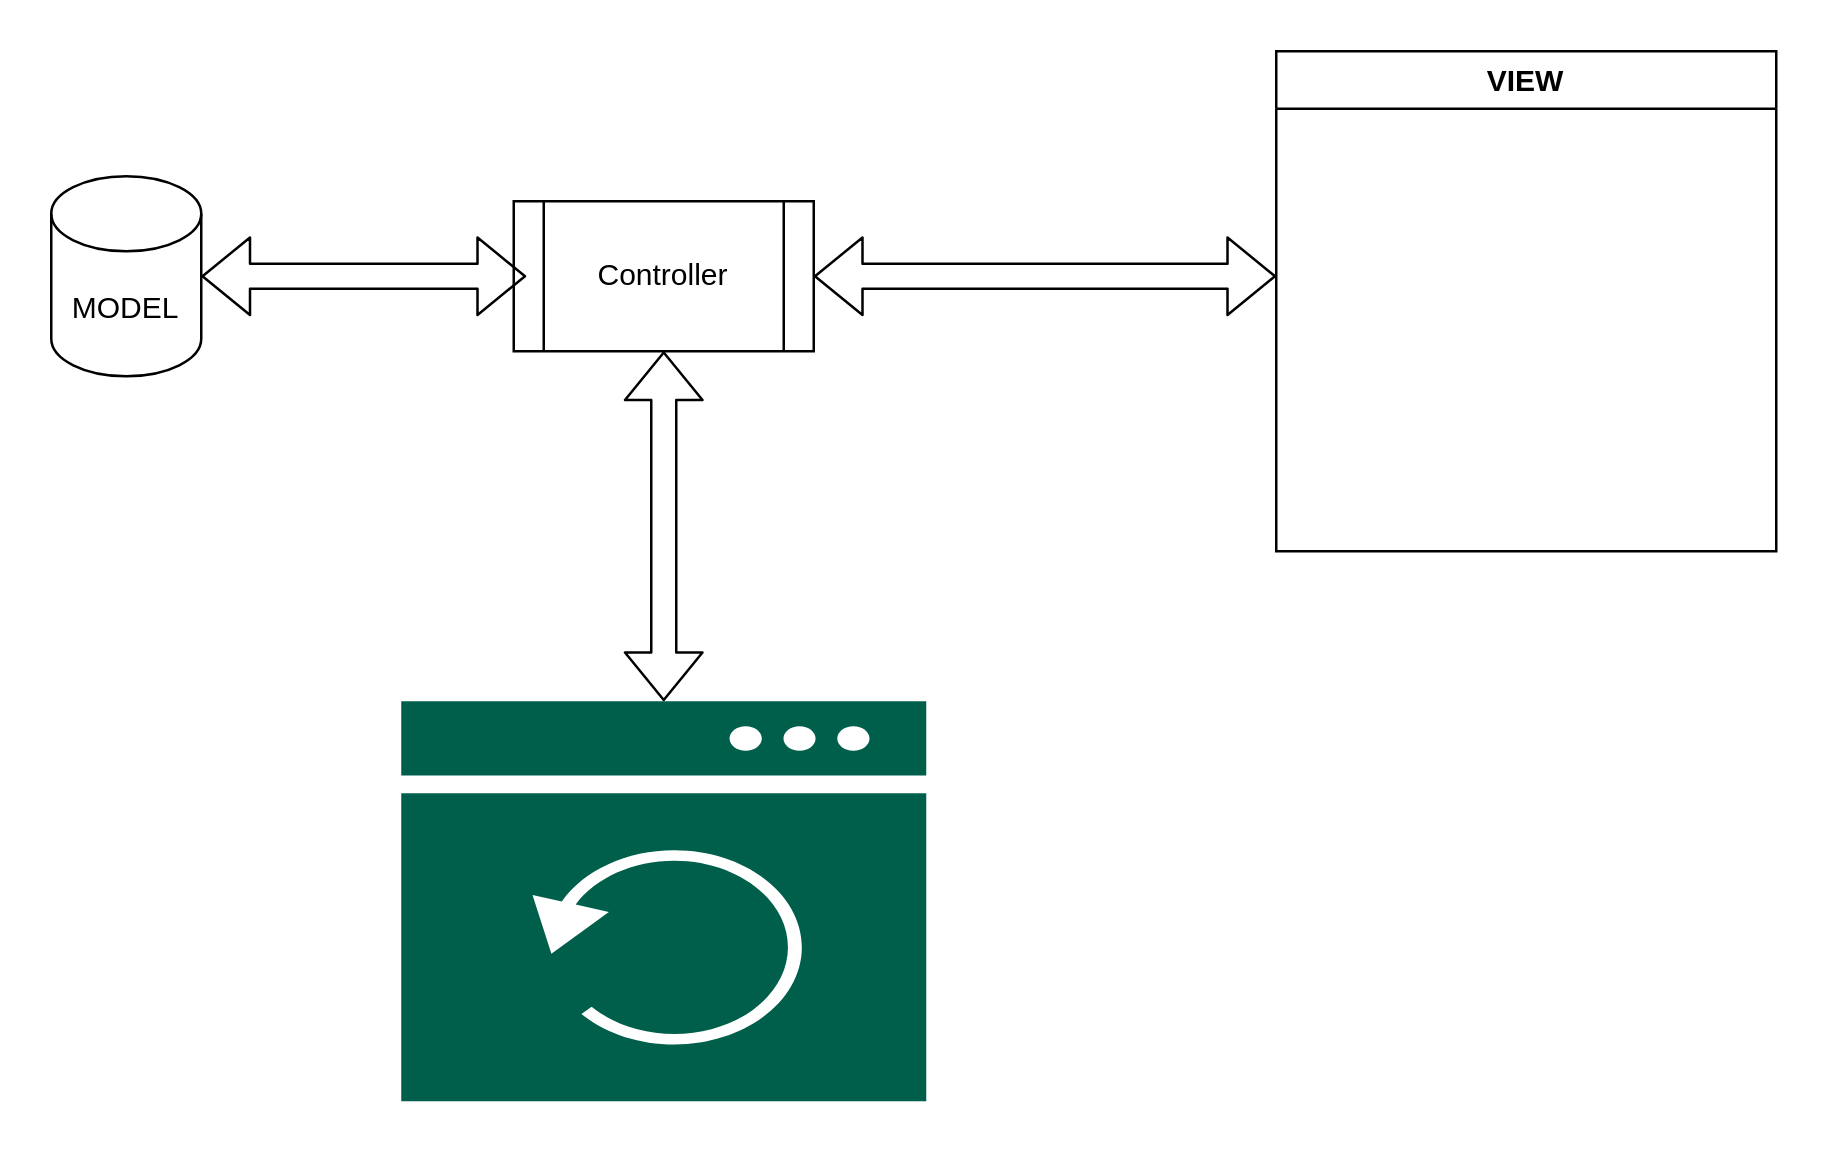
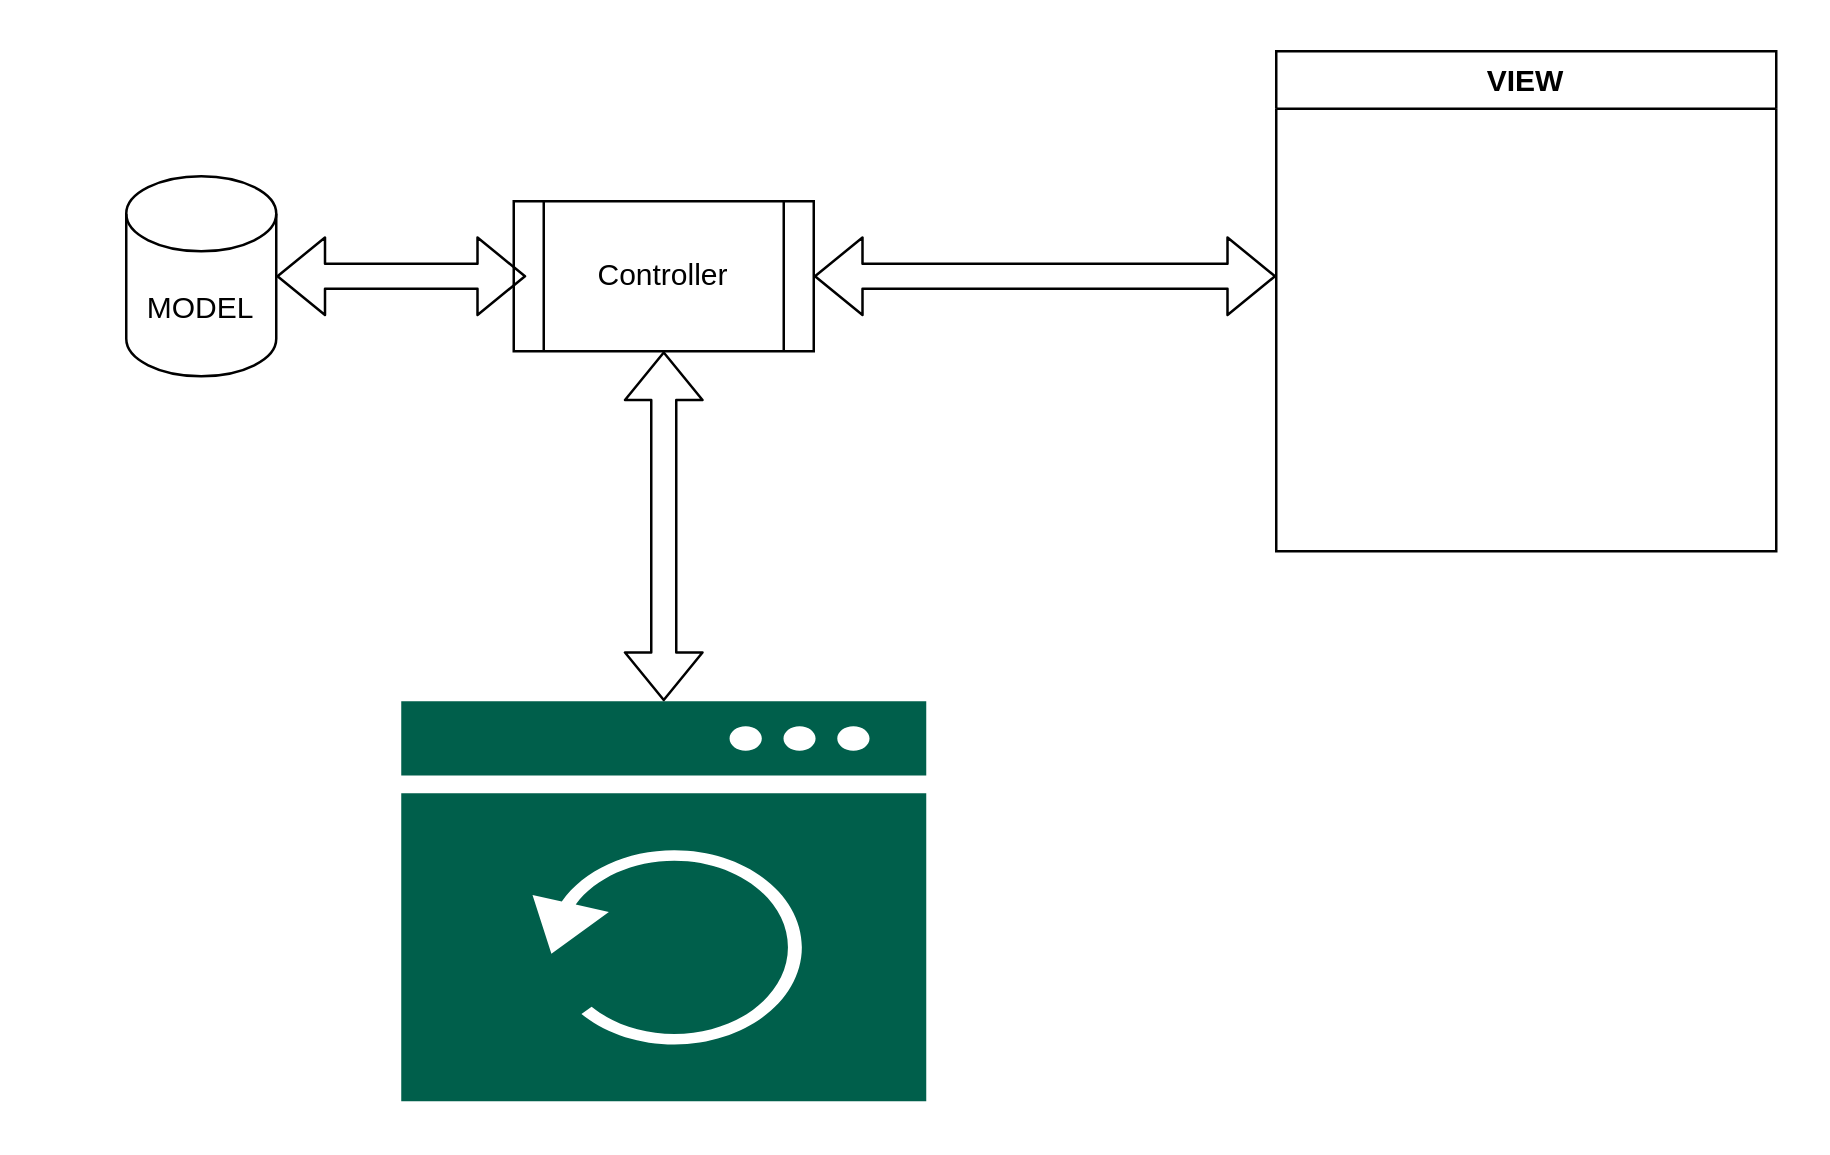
(126, 276) -> (201, 276)
